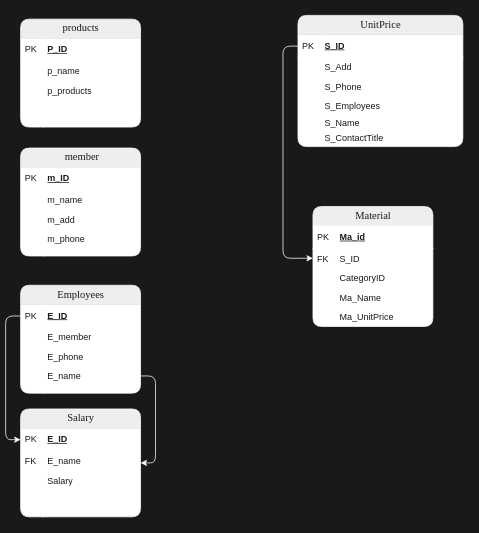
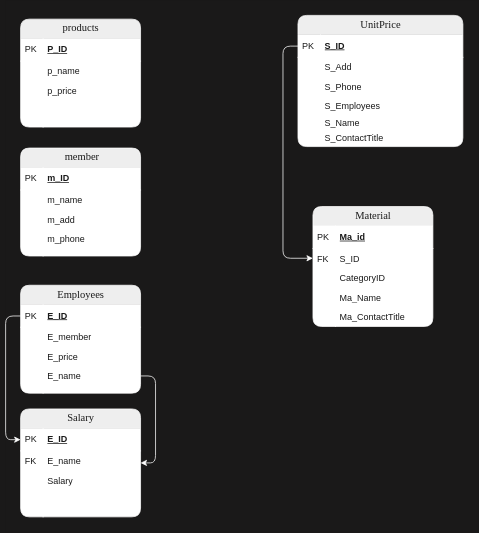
(73, 91) -> (64, 91)
(368, 318) -> (376, 318)
(65, 358) -> (64, 358)
